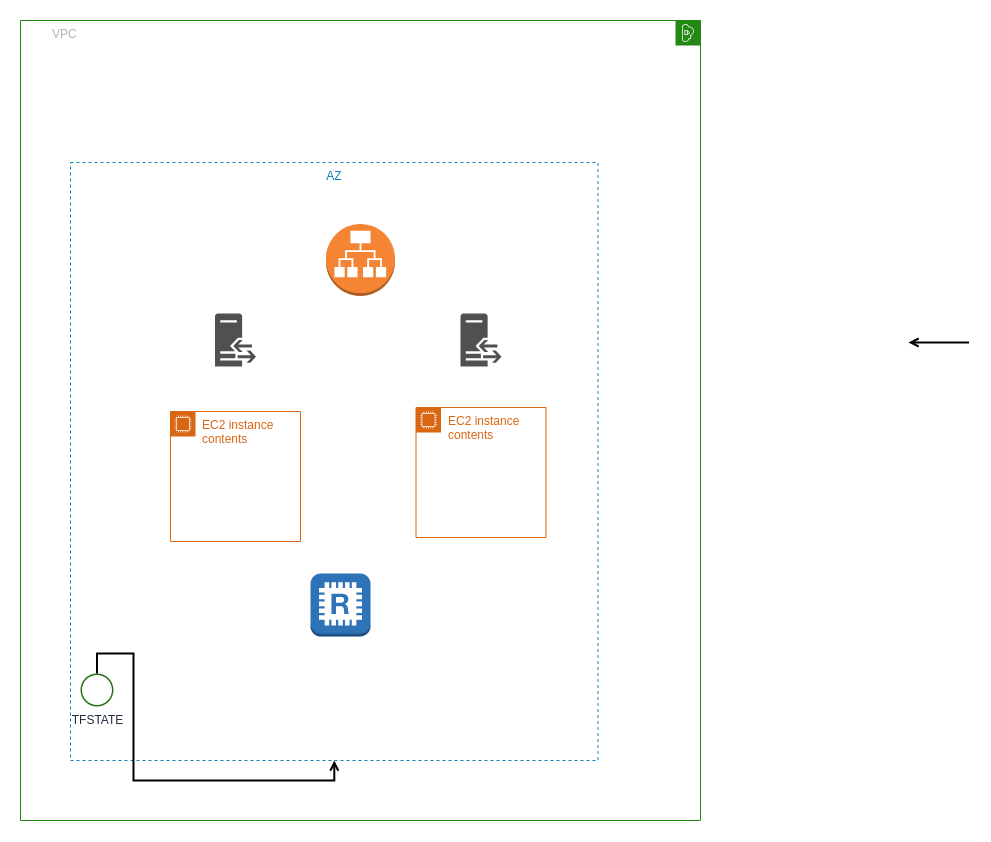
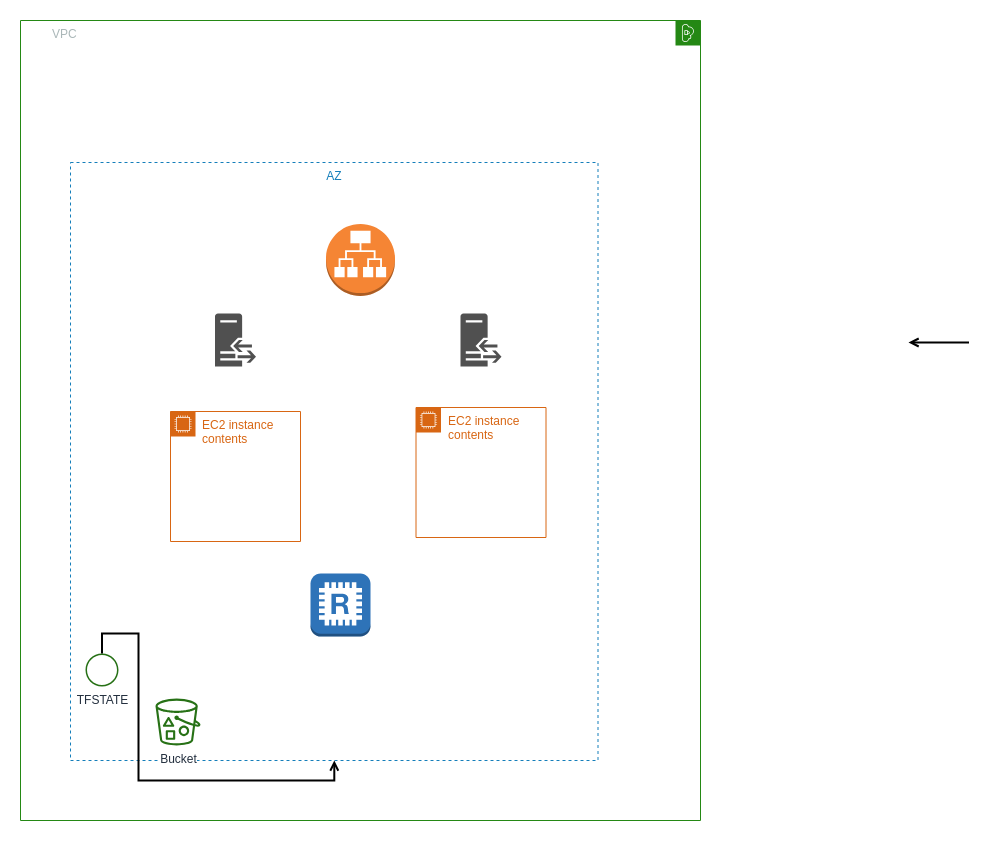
(97, 690) -> (102, 670)
none -> (178, 722)
